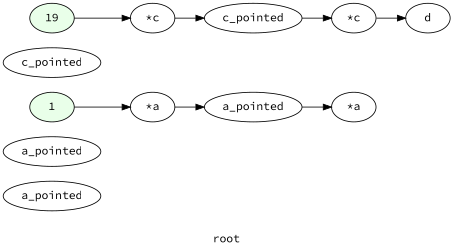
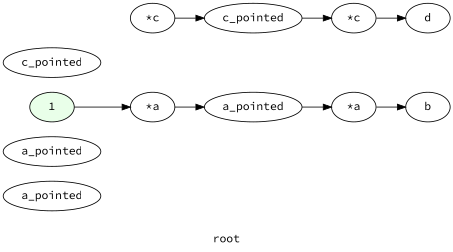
(52, 18) -> none
none -> (428, 107)
